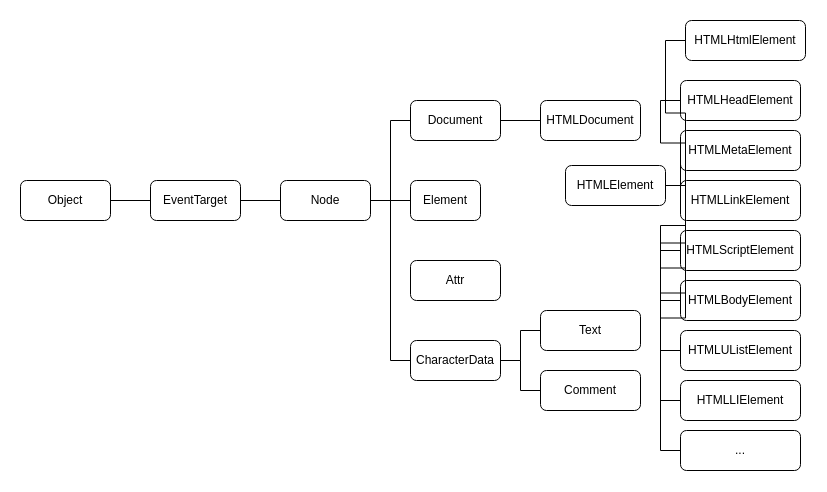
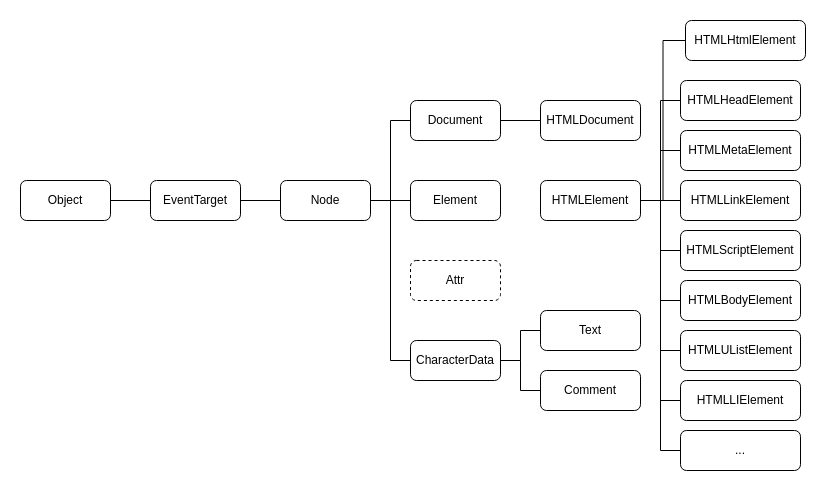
(616, 186) -> (591, 201)
(446, 201) -> (456, 201)
(456, 281) -> (456, 281)
